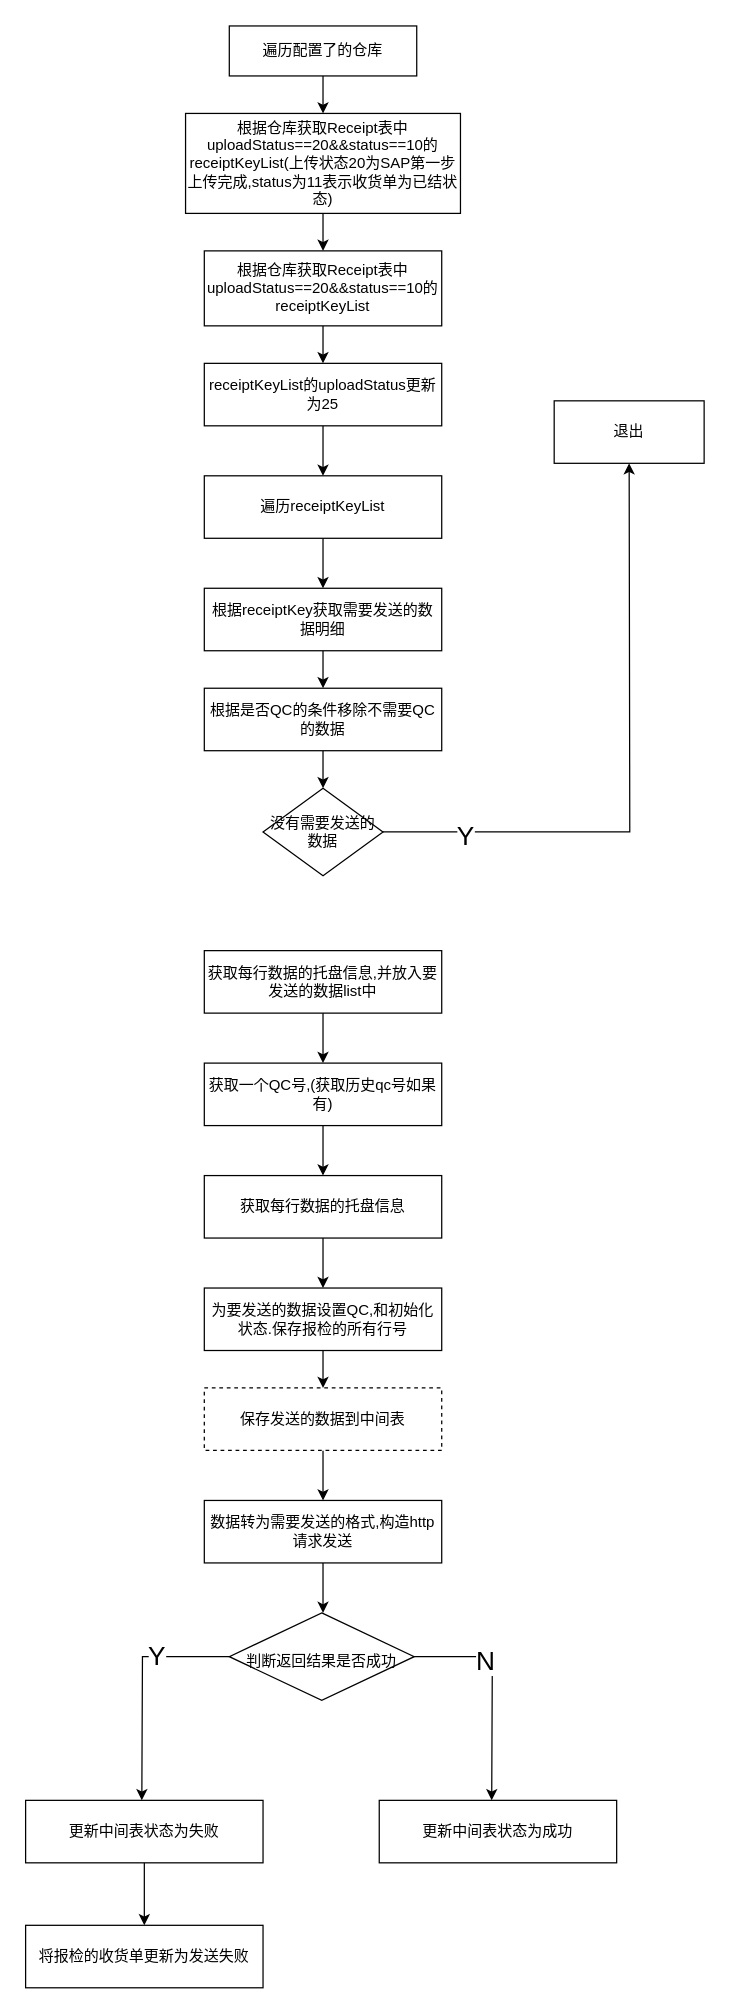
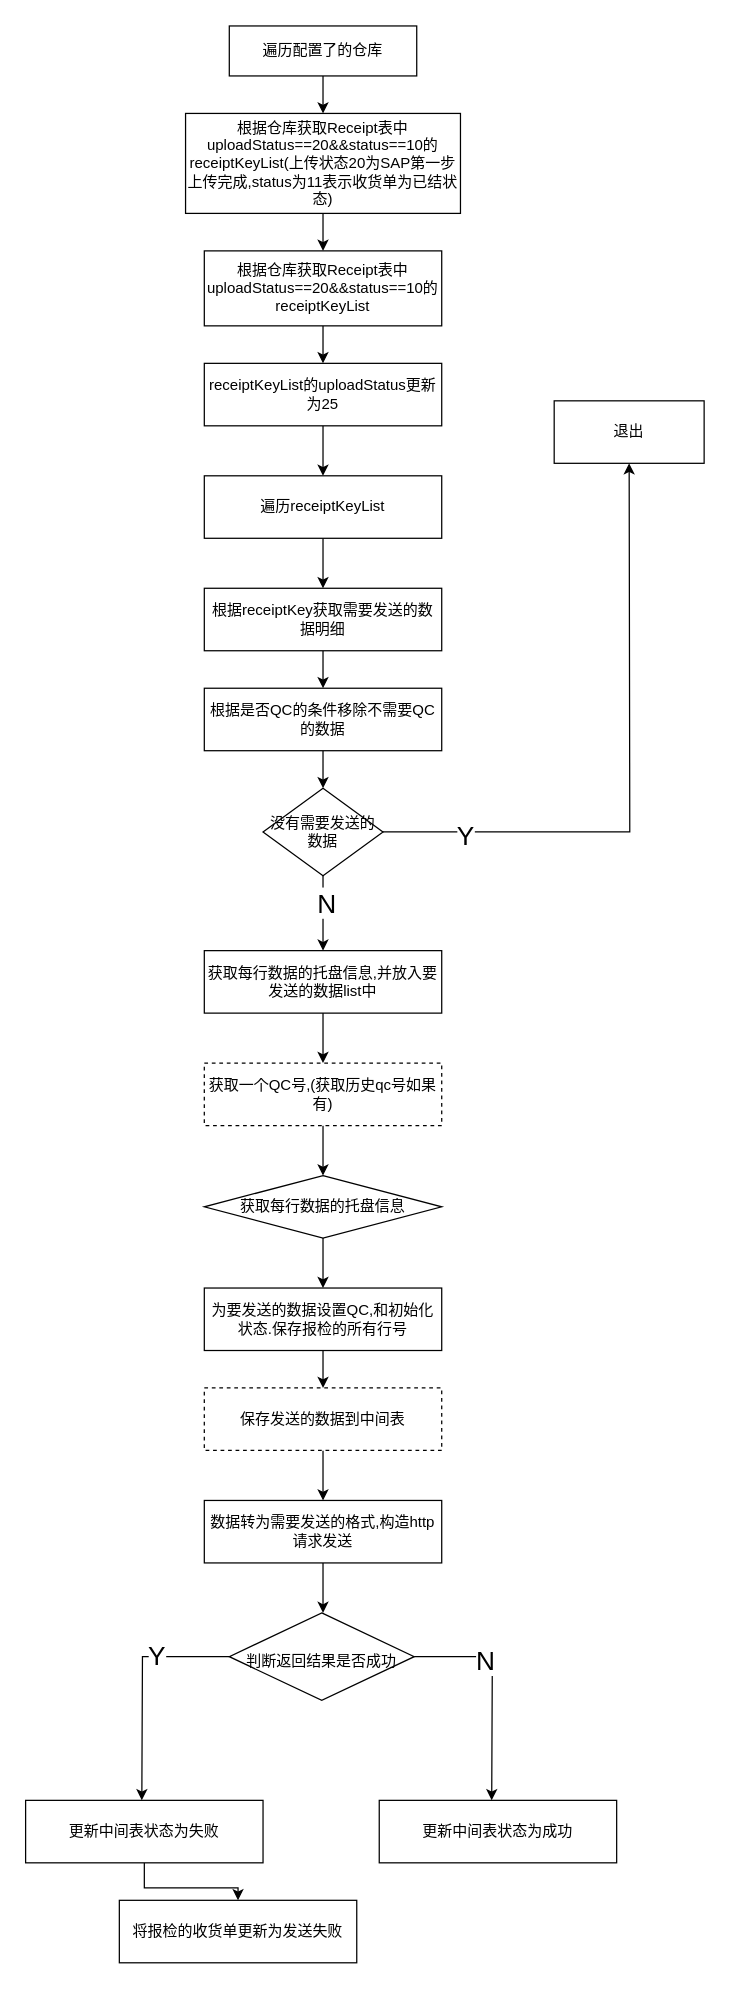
none -> (323, 909)
(323, 1094) -> (323, 1094)
(323, 1207) -> (323, 1207)
(144, 1957) -> (238, 1932)
